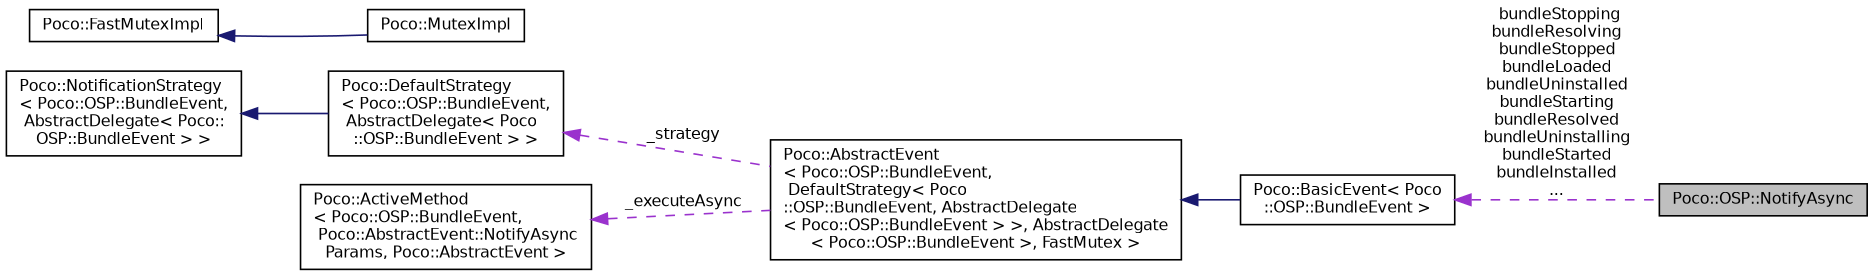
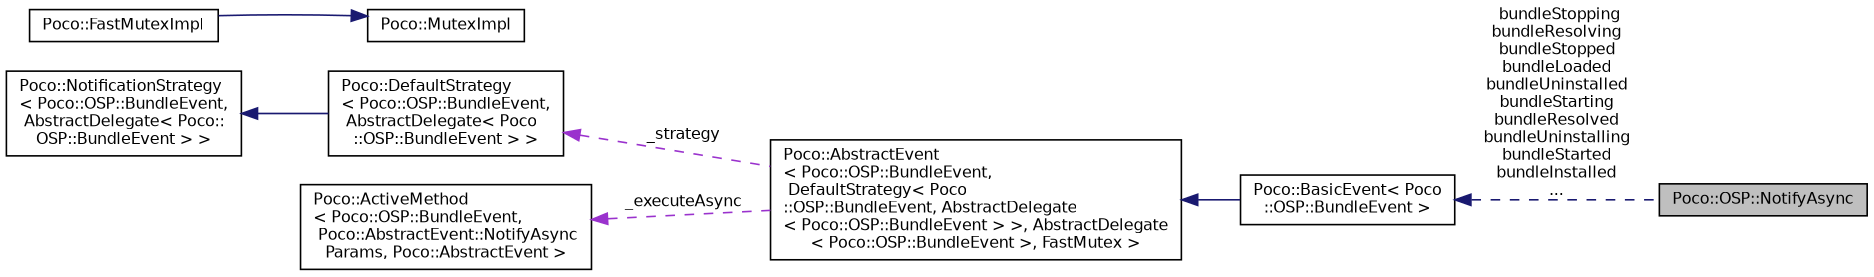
(301, 36) -> (285, 15)
(1565, 200) -> (1565, 200)
